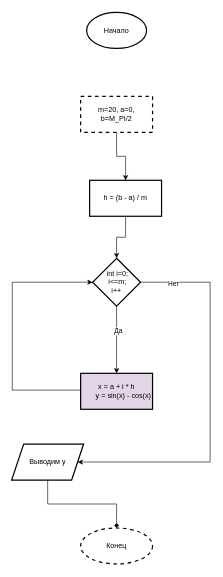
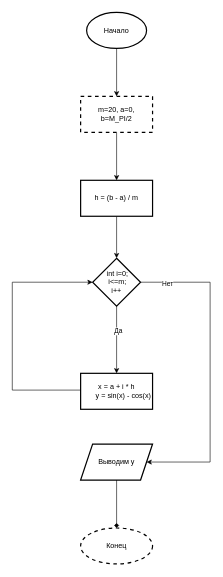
none -> (117, 70)
(126, 198) -> (117, 198)
(117, 392) -> (117, 392)
(48, 462) -> (117, 462)
